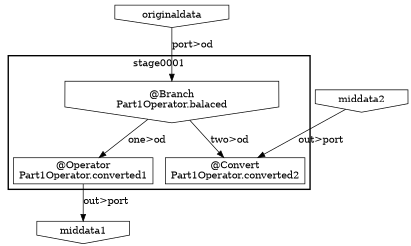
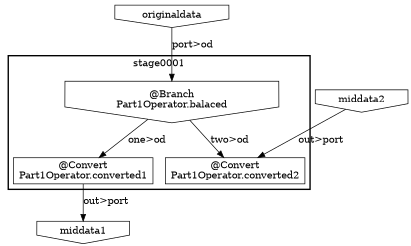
(83, 171) -> (83, 171)
